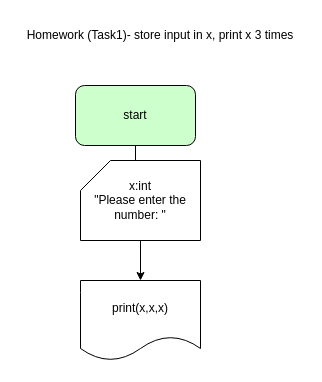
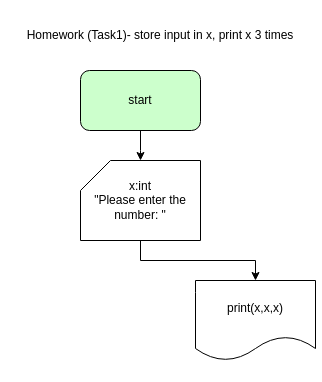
(136, 116) -> (141, 101)
(141, 321) -> (256, 321)
